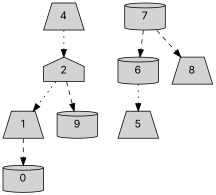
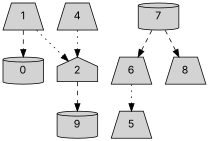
(138, 71) -> (131, 71)
(47, 93) -> (50, 43)
